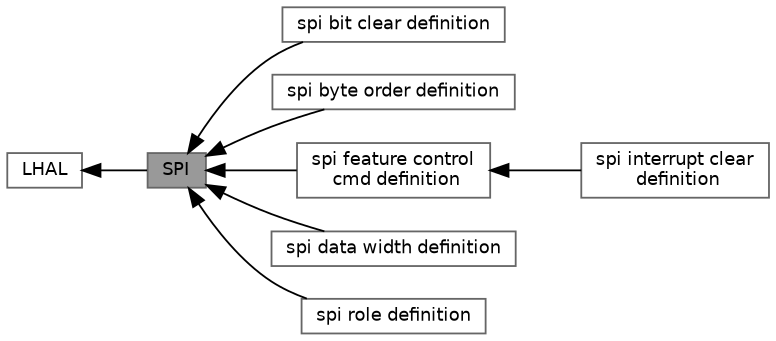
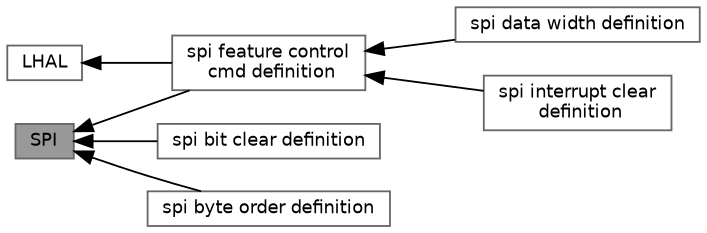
(124, 170) -> (136, 63)
(273, 215) -> (419, 44)
(394, 316) -> none
